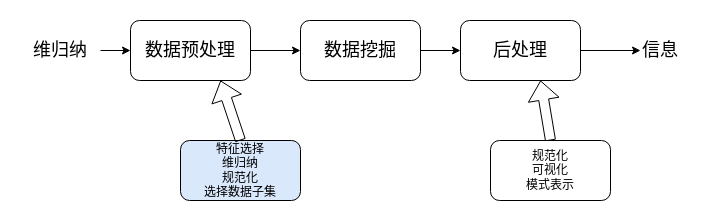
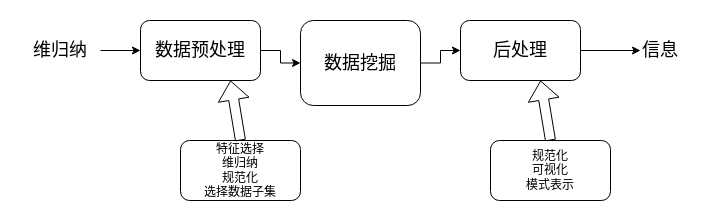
(191, 51) -> (201, 51)
(361, 51) -> (361, 63)
(241, 171) -> (241, 171)
